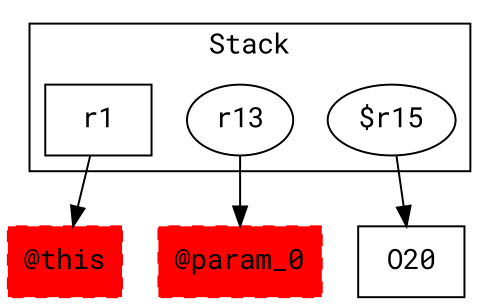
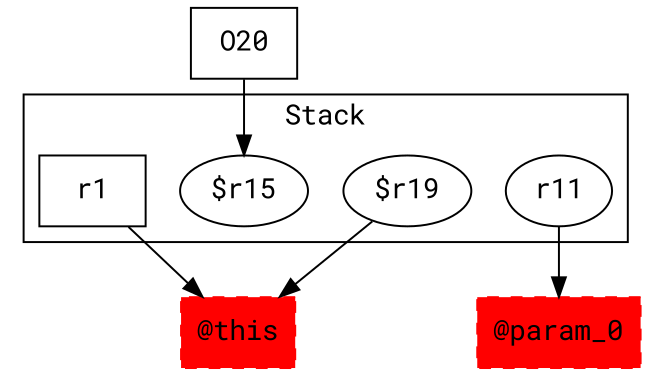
(240, 120) -> (559, 191)
(400, 184) -> (244, 107)
none -> (407, 191)
